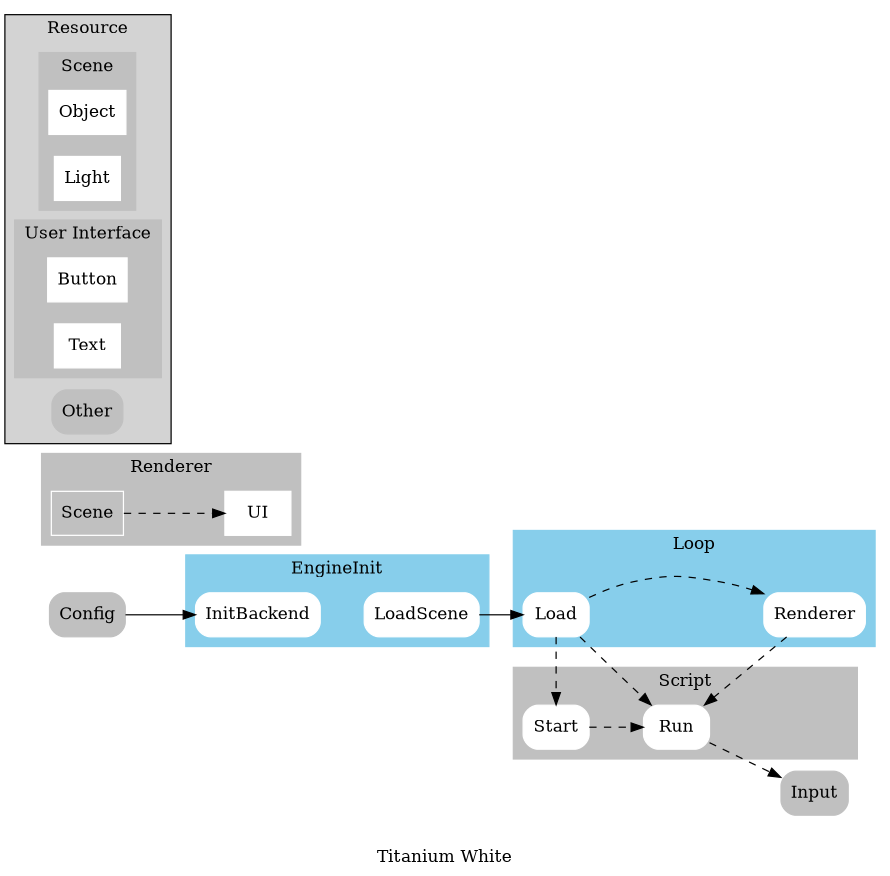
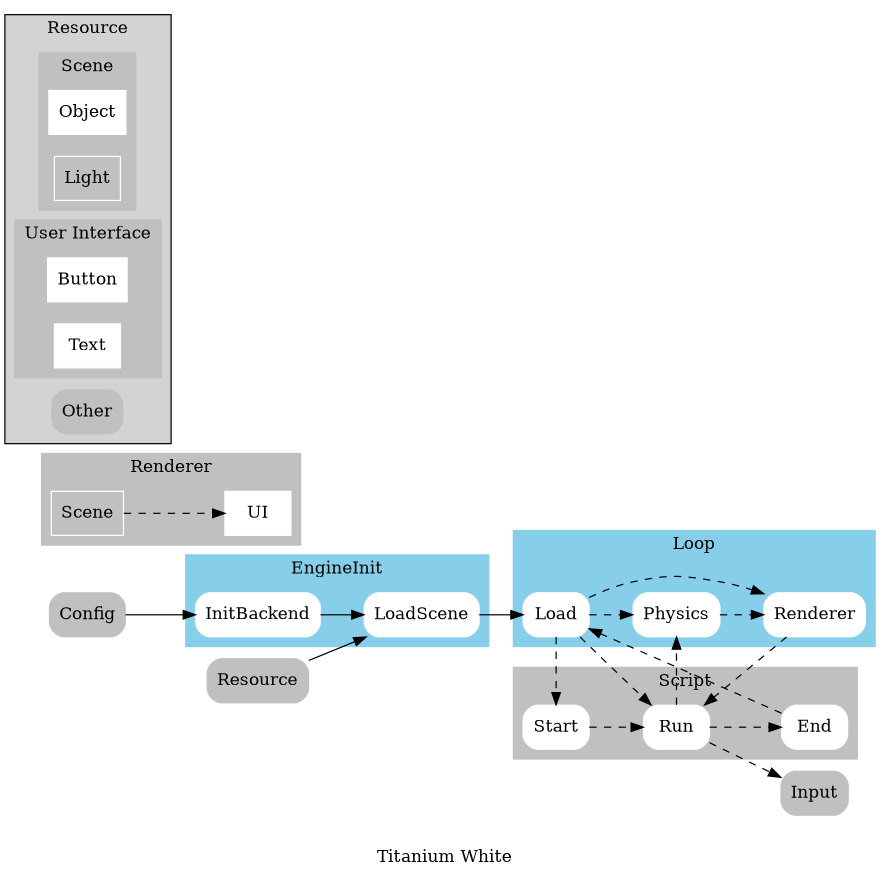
(87, 178) -> (87, 178)
none -> (336, 615)
none -> (676, 615)
none -> (258, 681)
none -> (815, 727)
